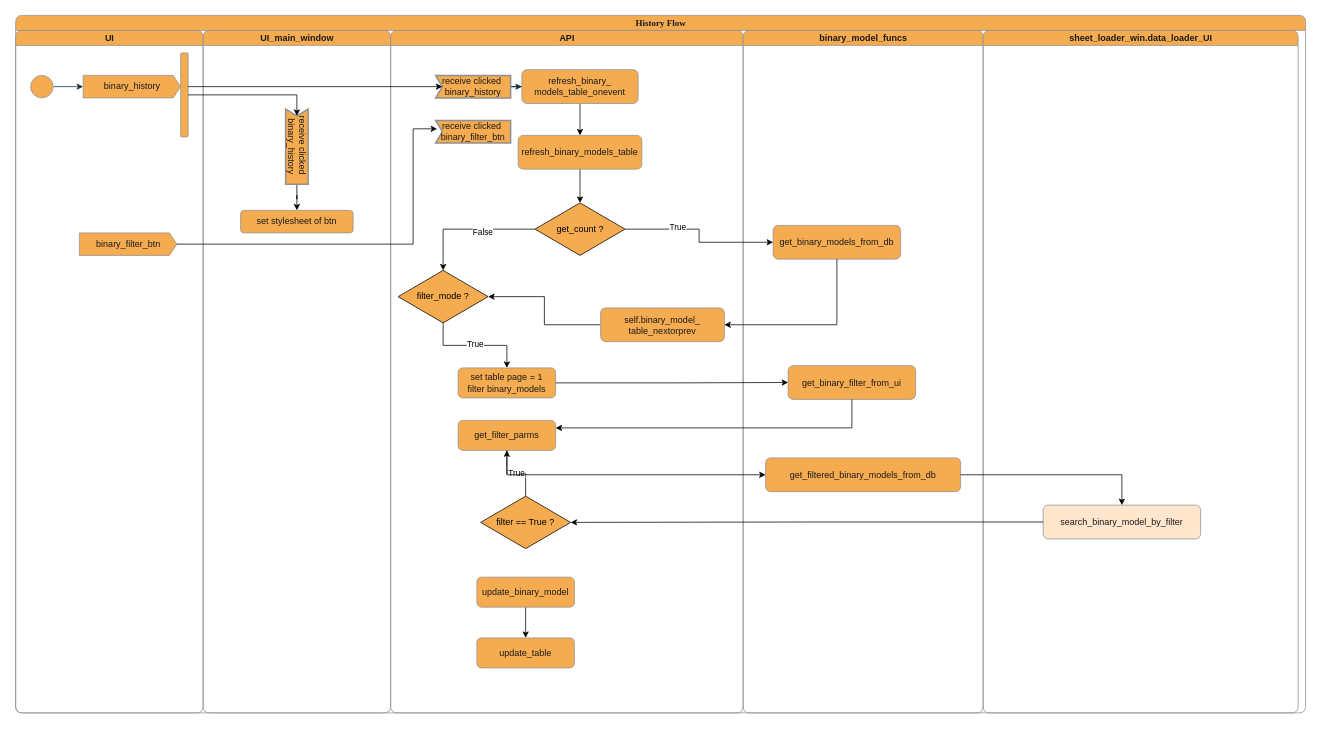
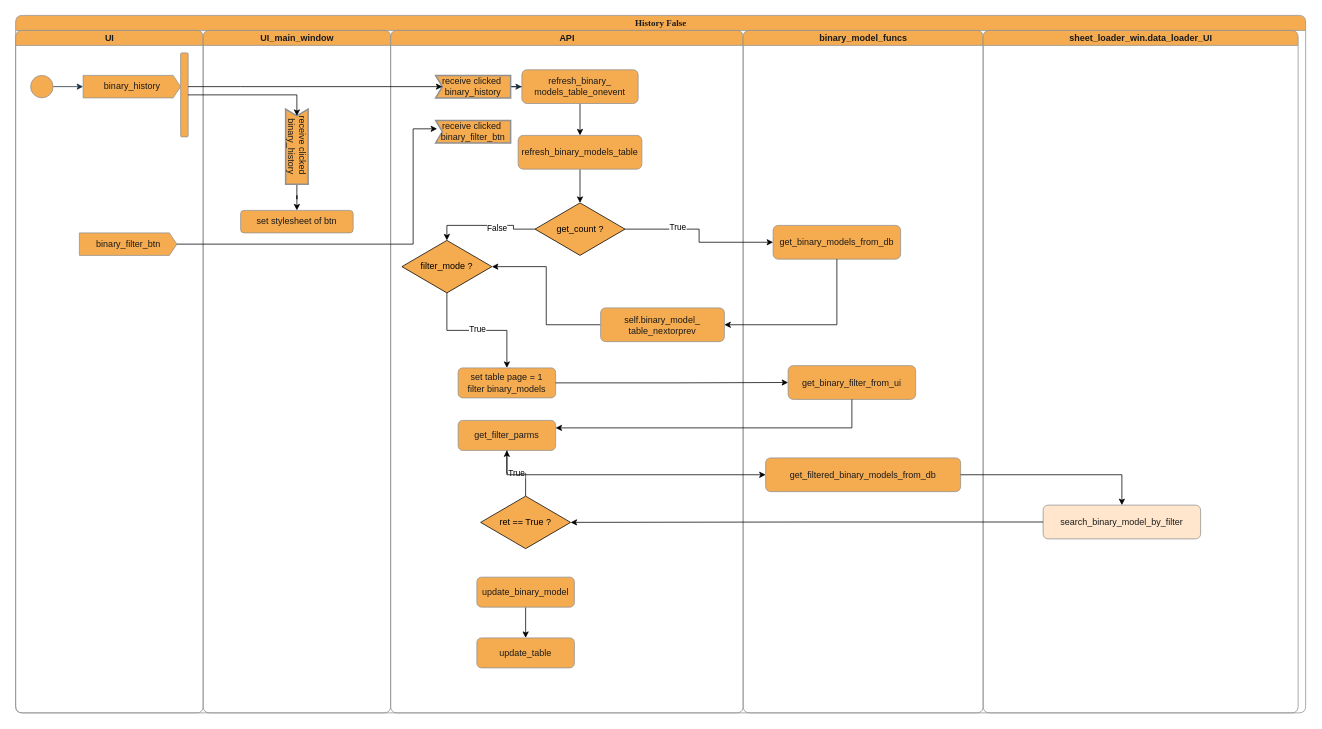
(661, 23) -> (661, 23)
(443, 297) -> (447, 267)
(525, 522) -> (525, 522)
